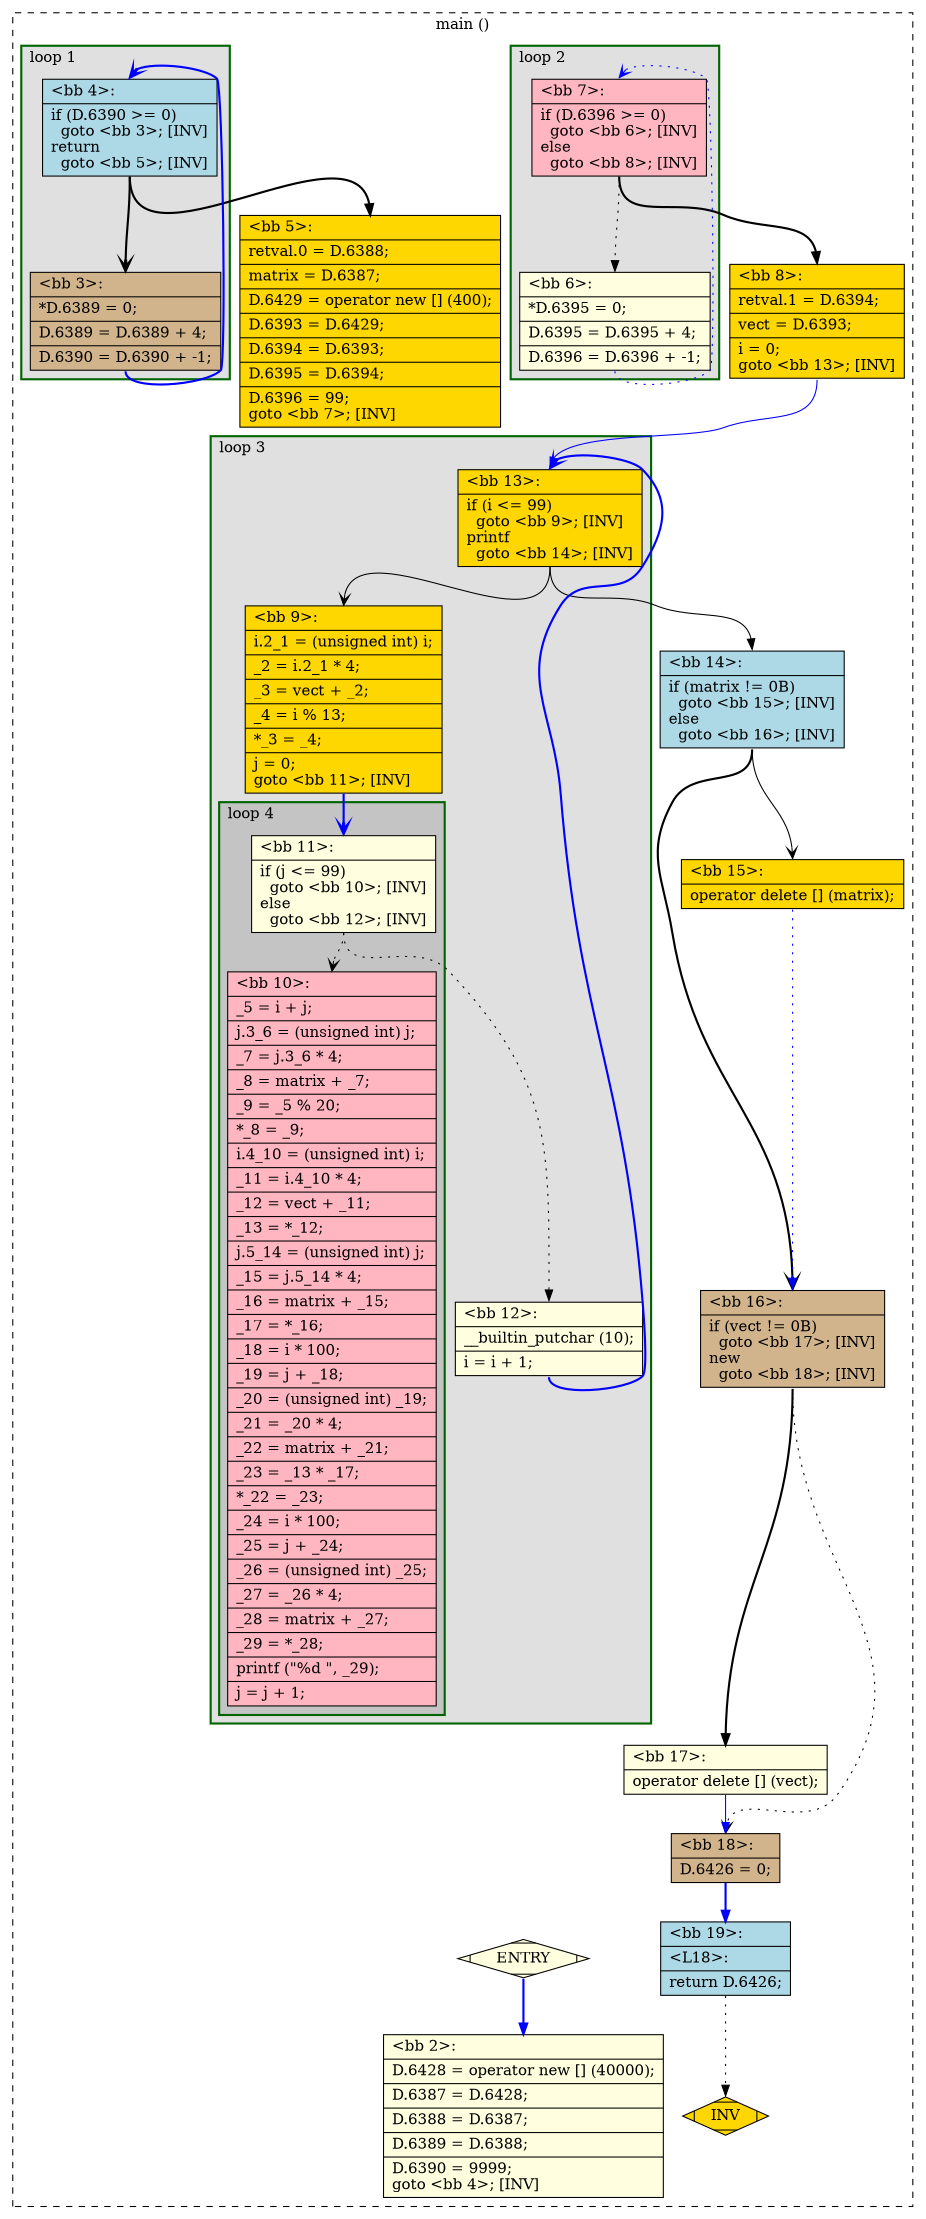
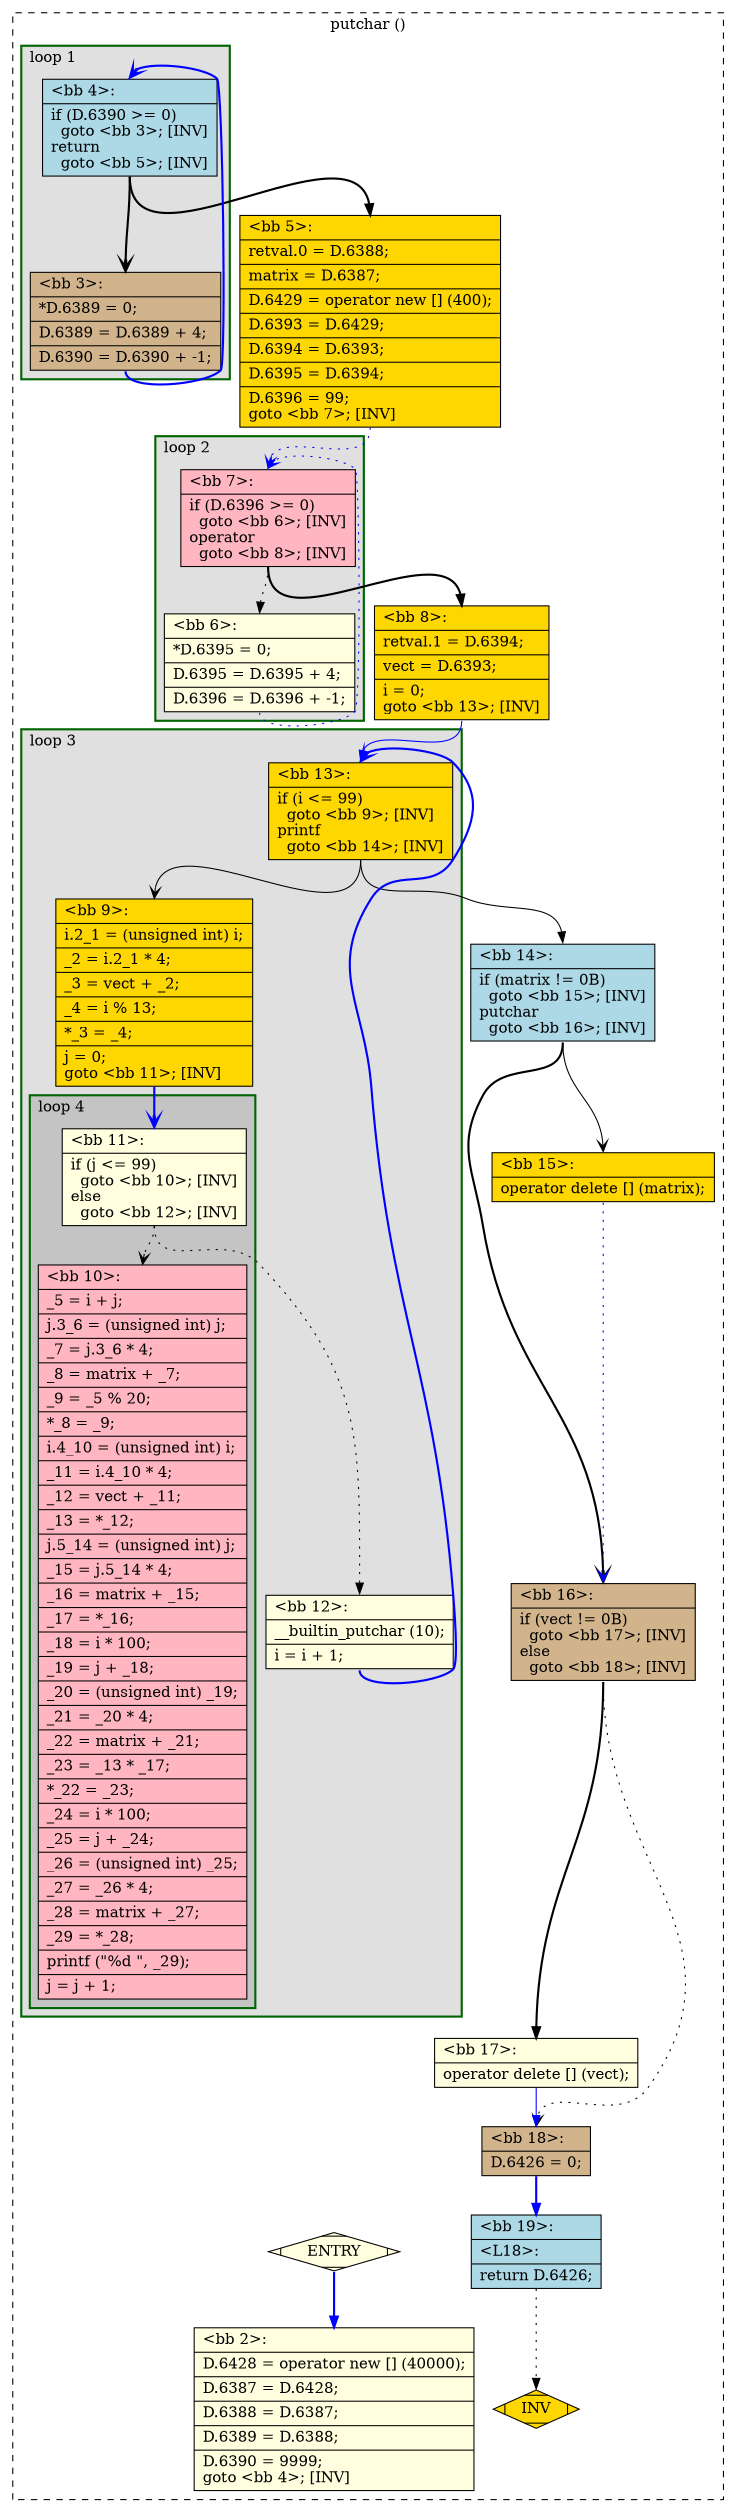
(463, 25) -> (368, 25)
(556, 147) -> (222, 538)
none -> (325, 448)
(684, 719) -> (509, 1012)
(793, 1094) -> (603, 1387)
(725, 1359) -> (535, 1652)
